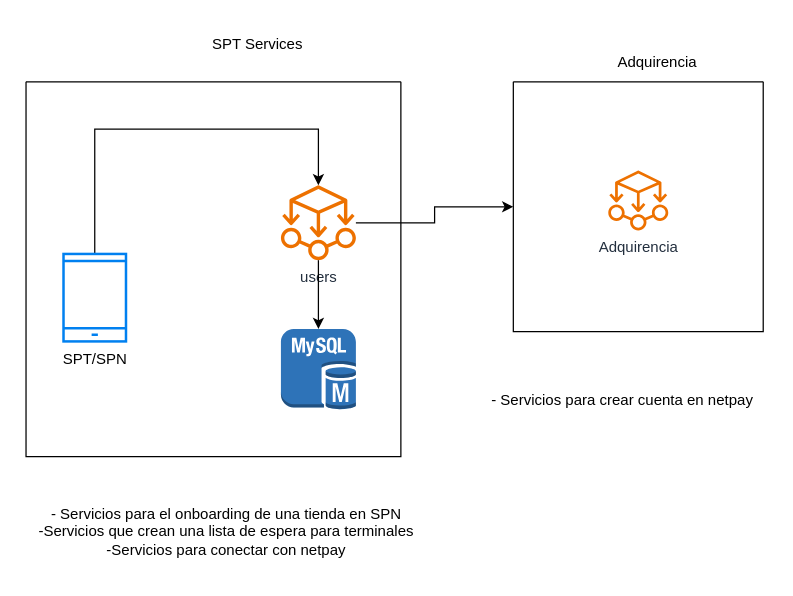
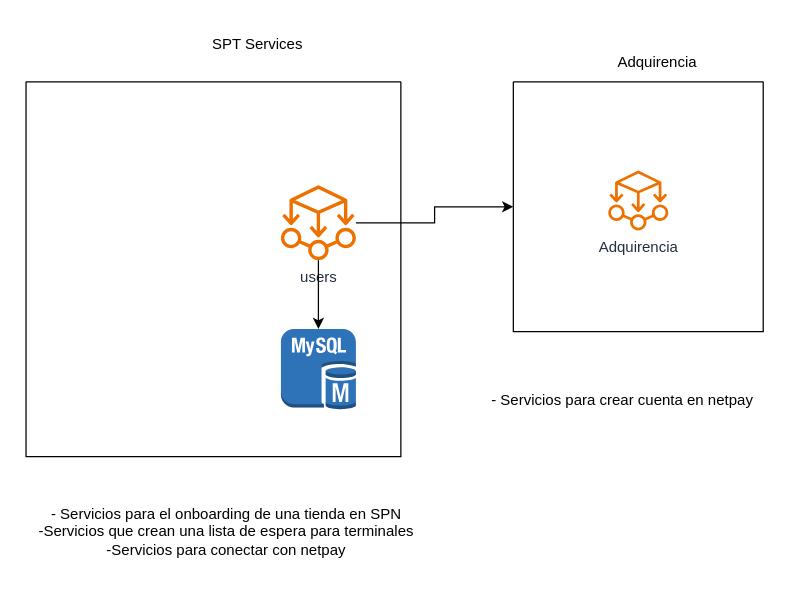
(168, 129) -> none
(94, 298) -> none
